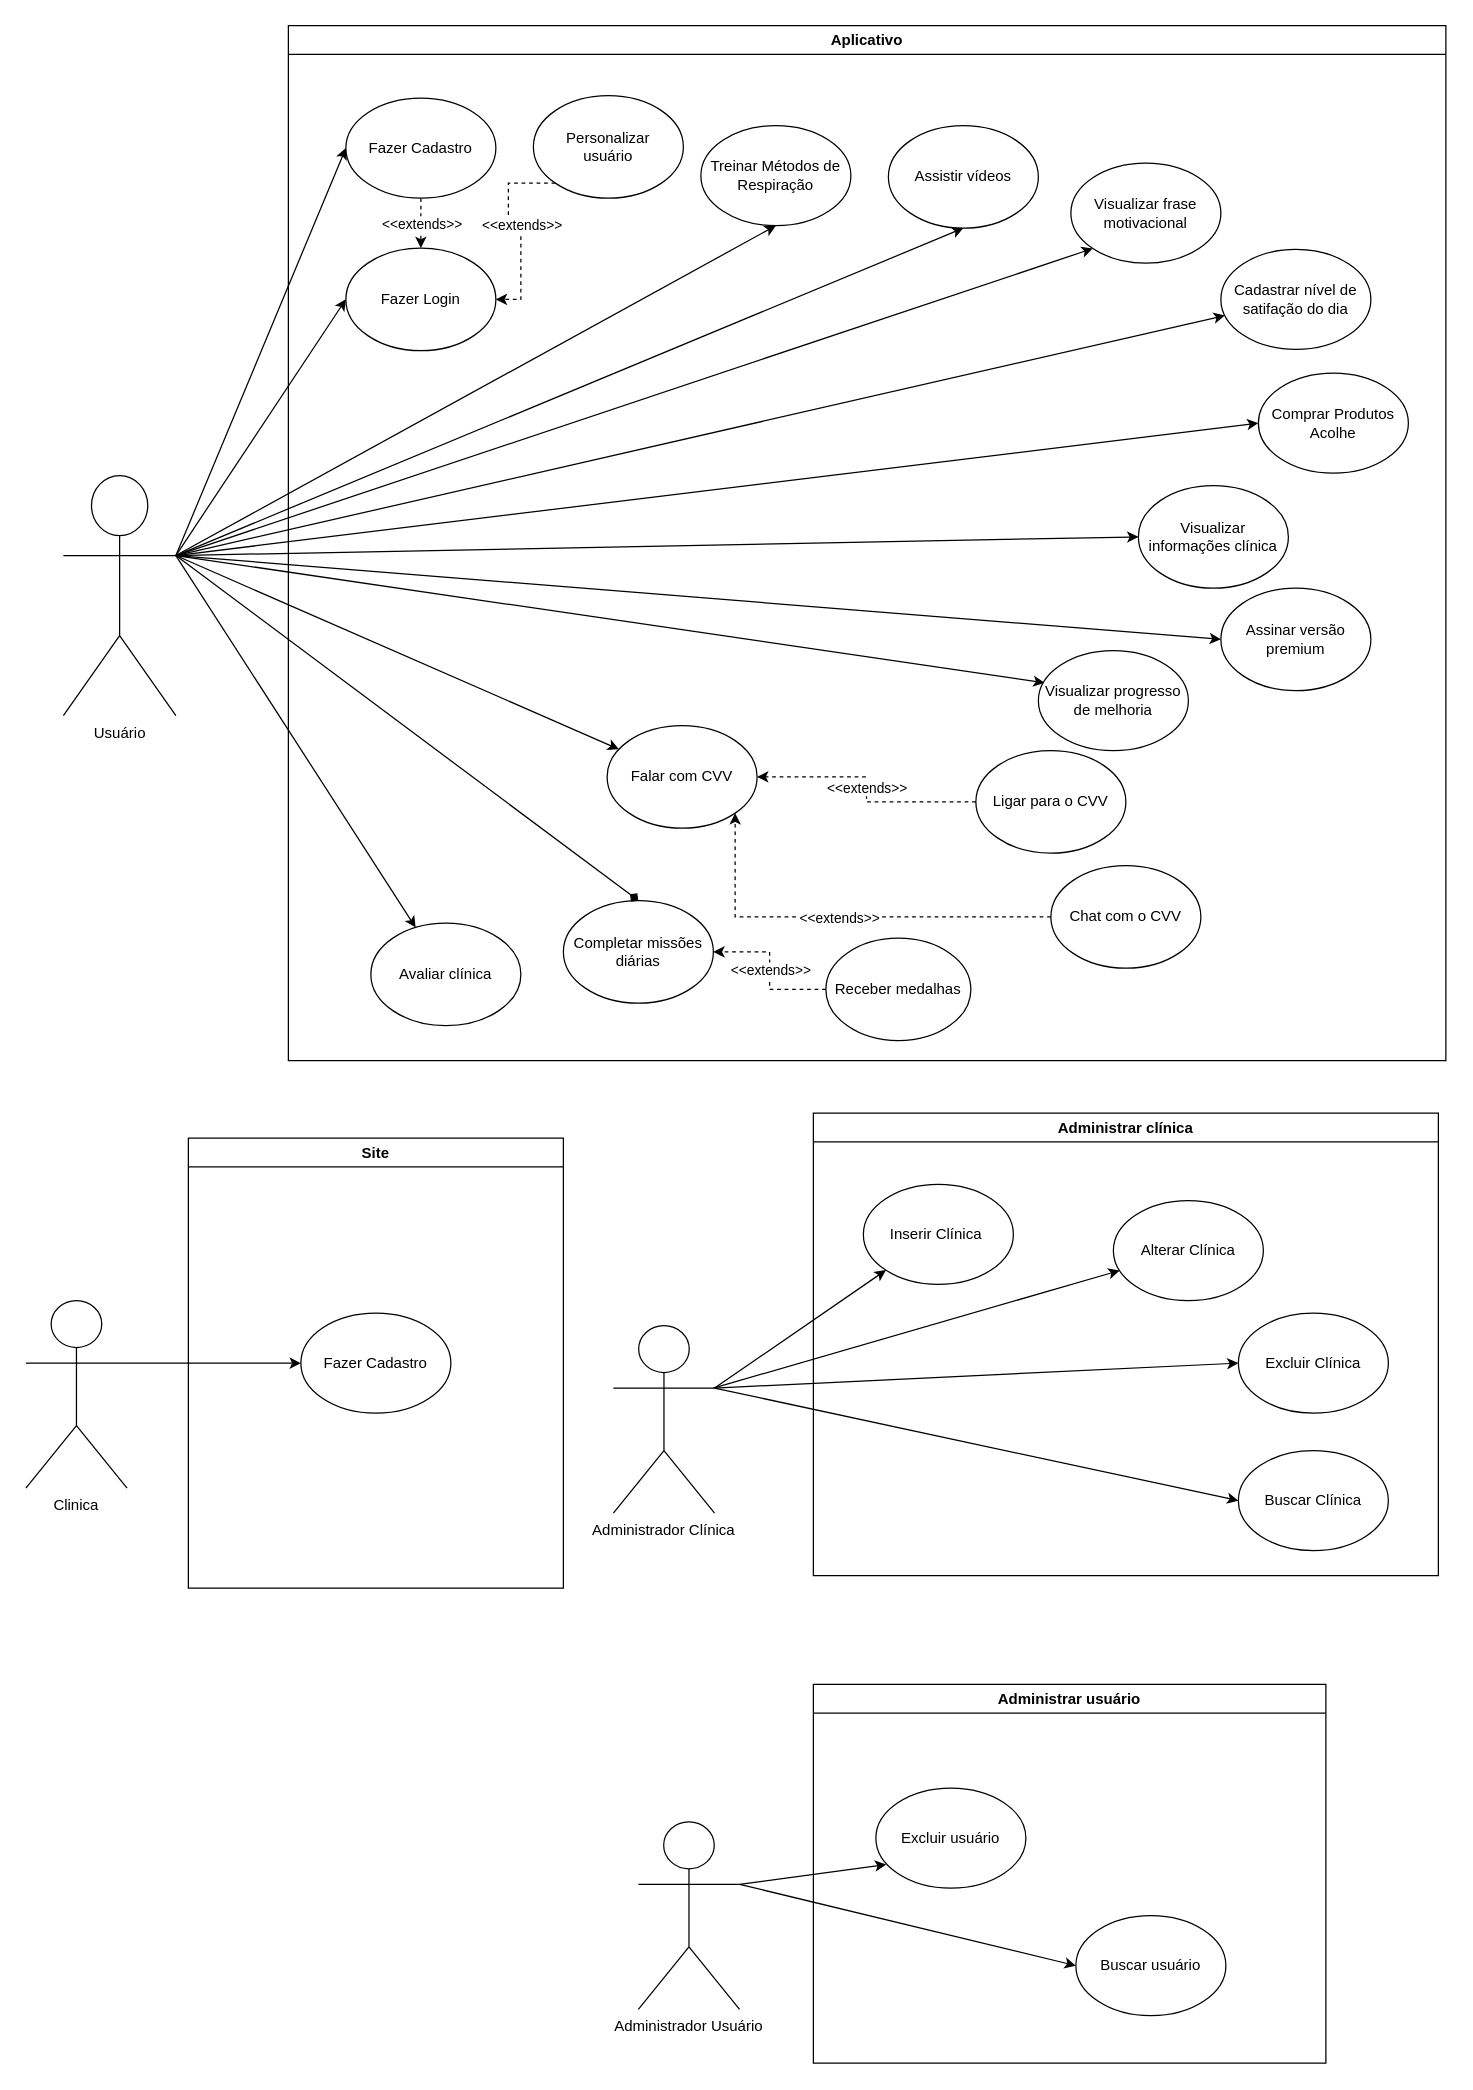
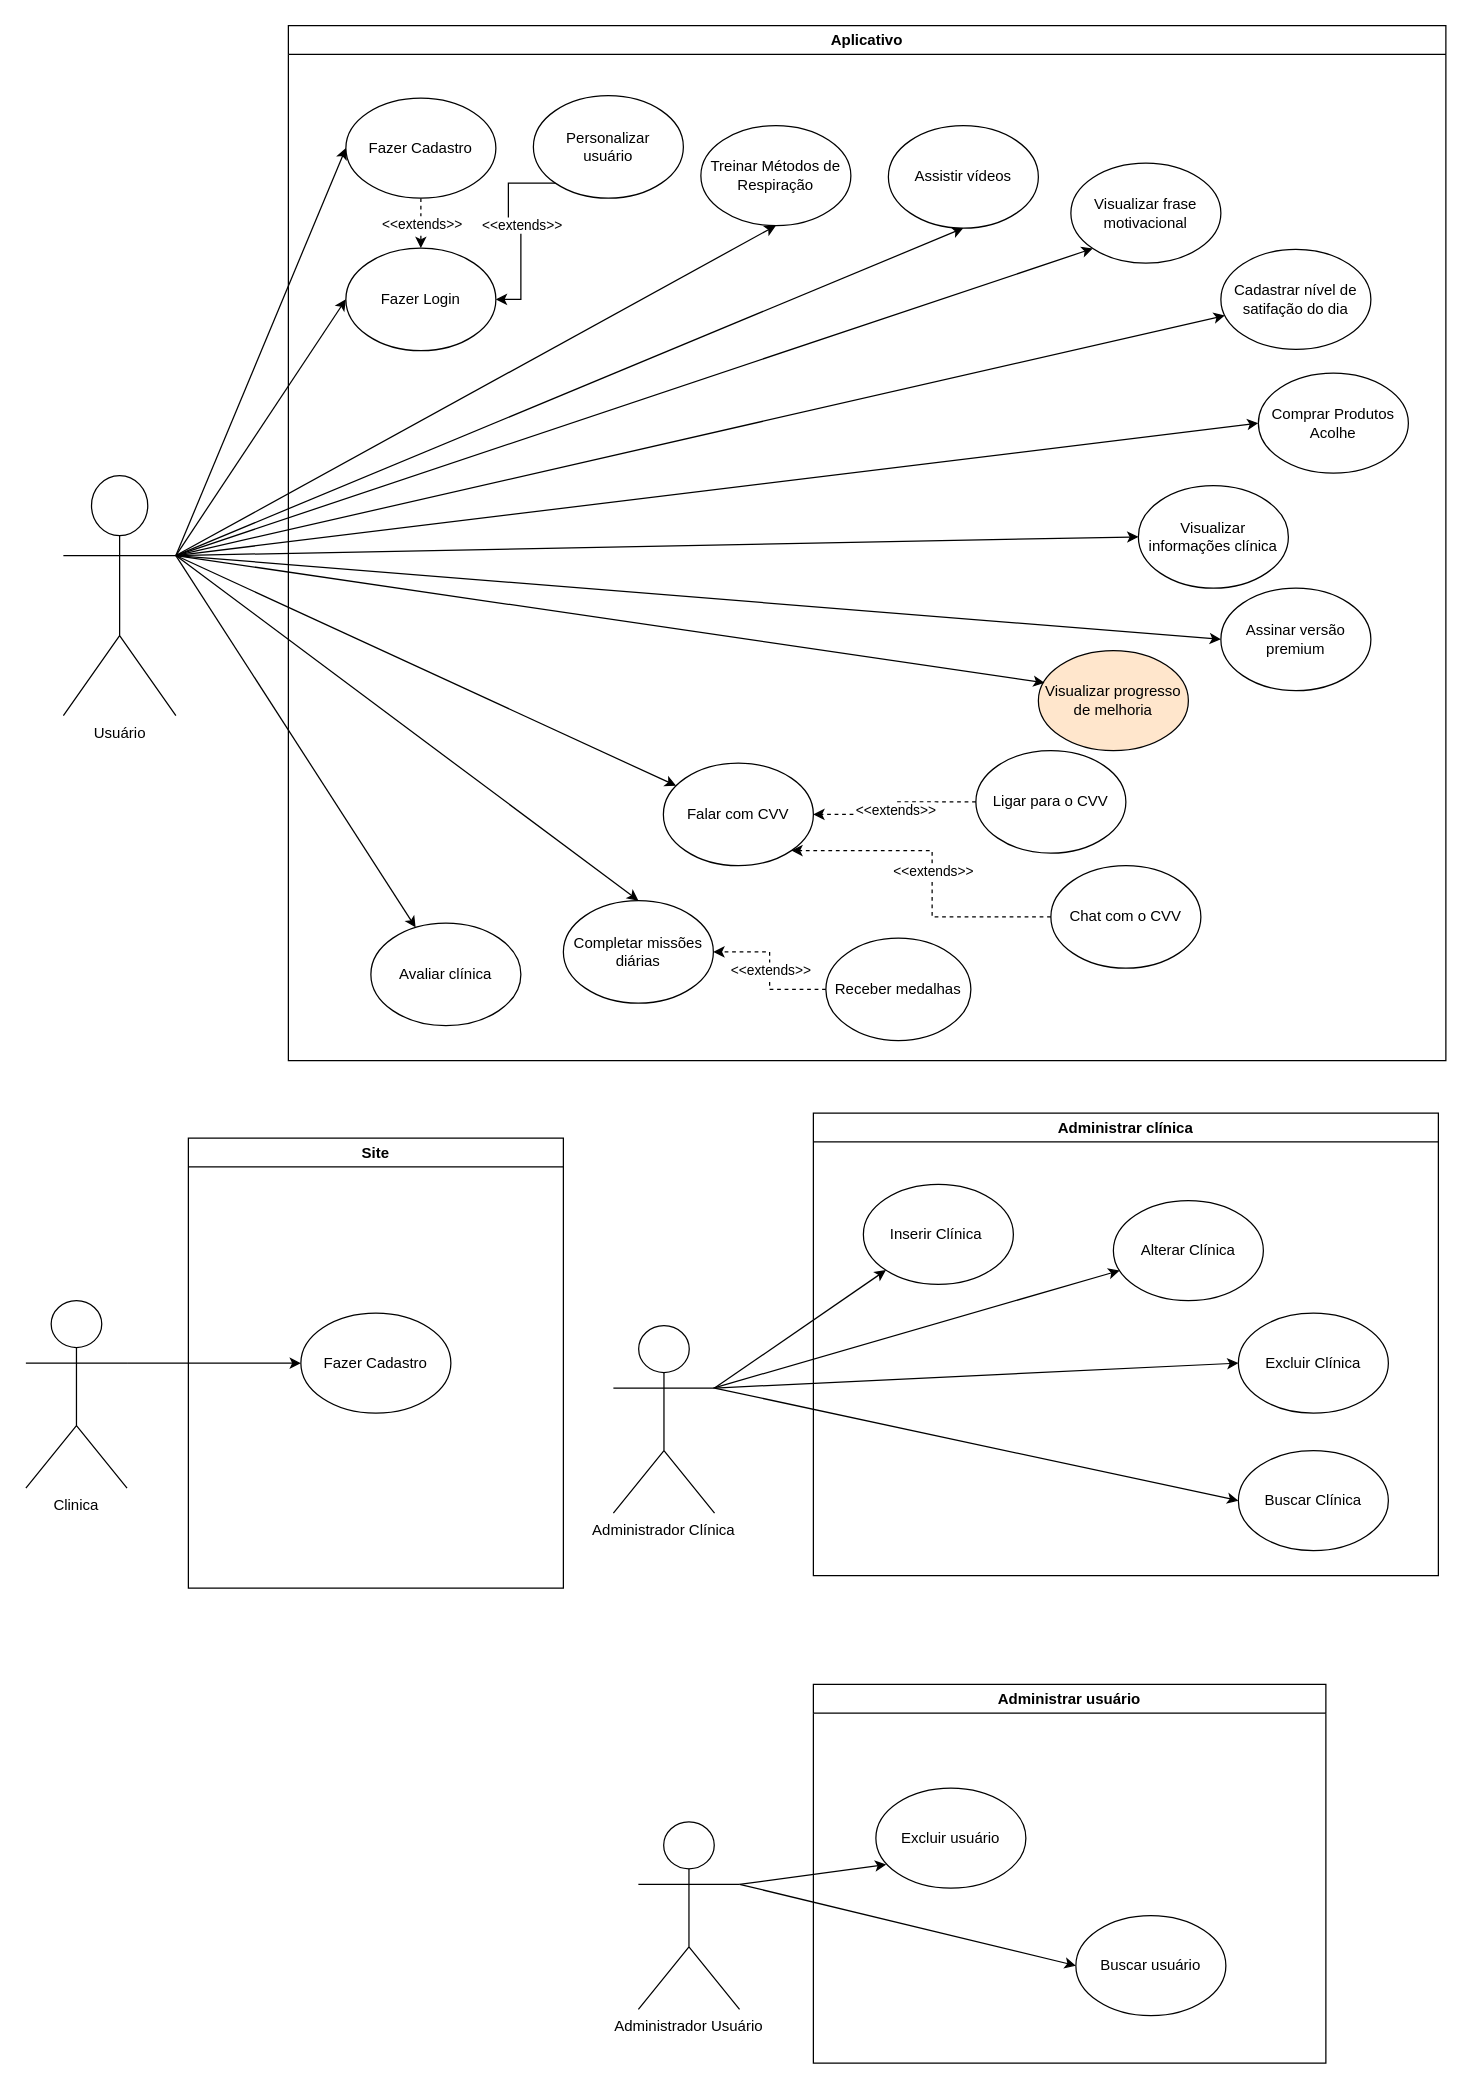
(521, 272) -> (521, 272)
(1113, 701) -> (1113, 701)
(682, 777) -> (738, 814)
(630, 894) -> (630, 895)
